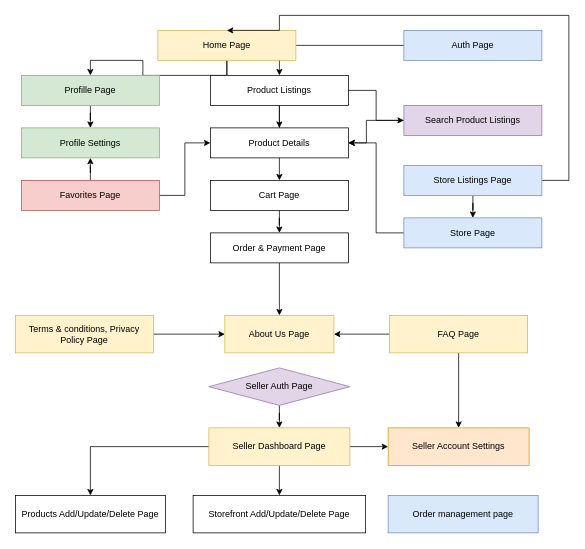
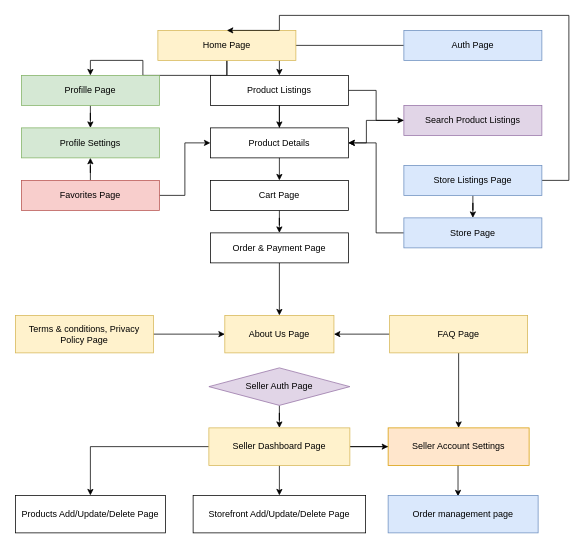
none -> (458, 489)
